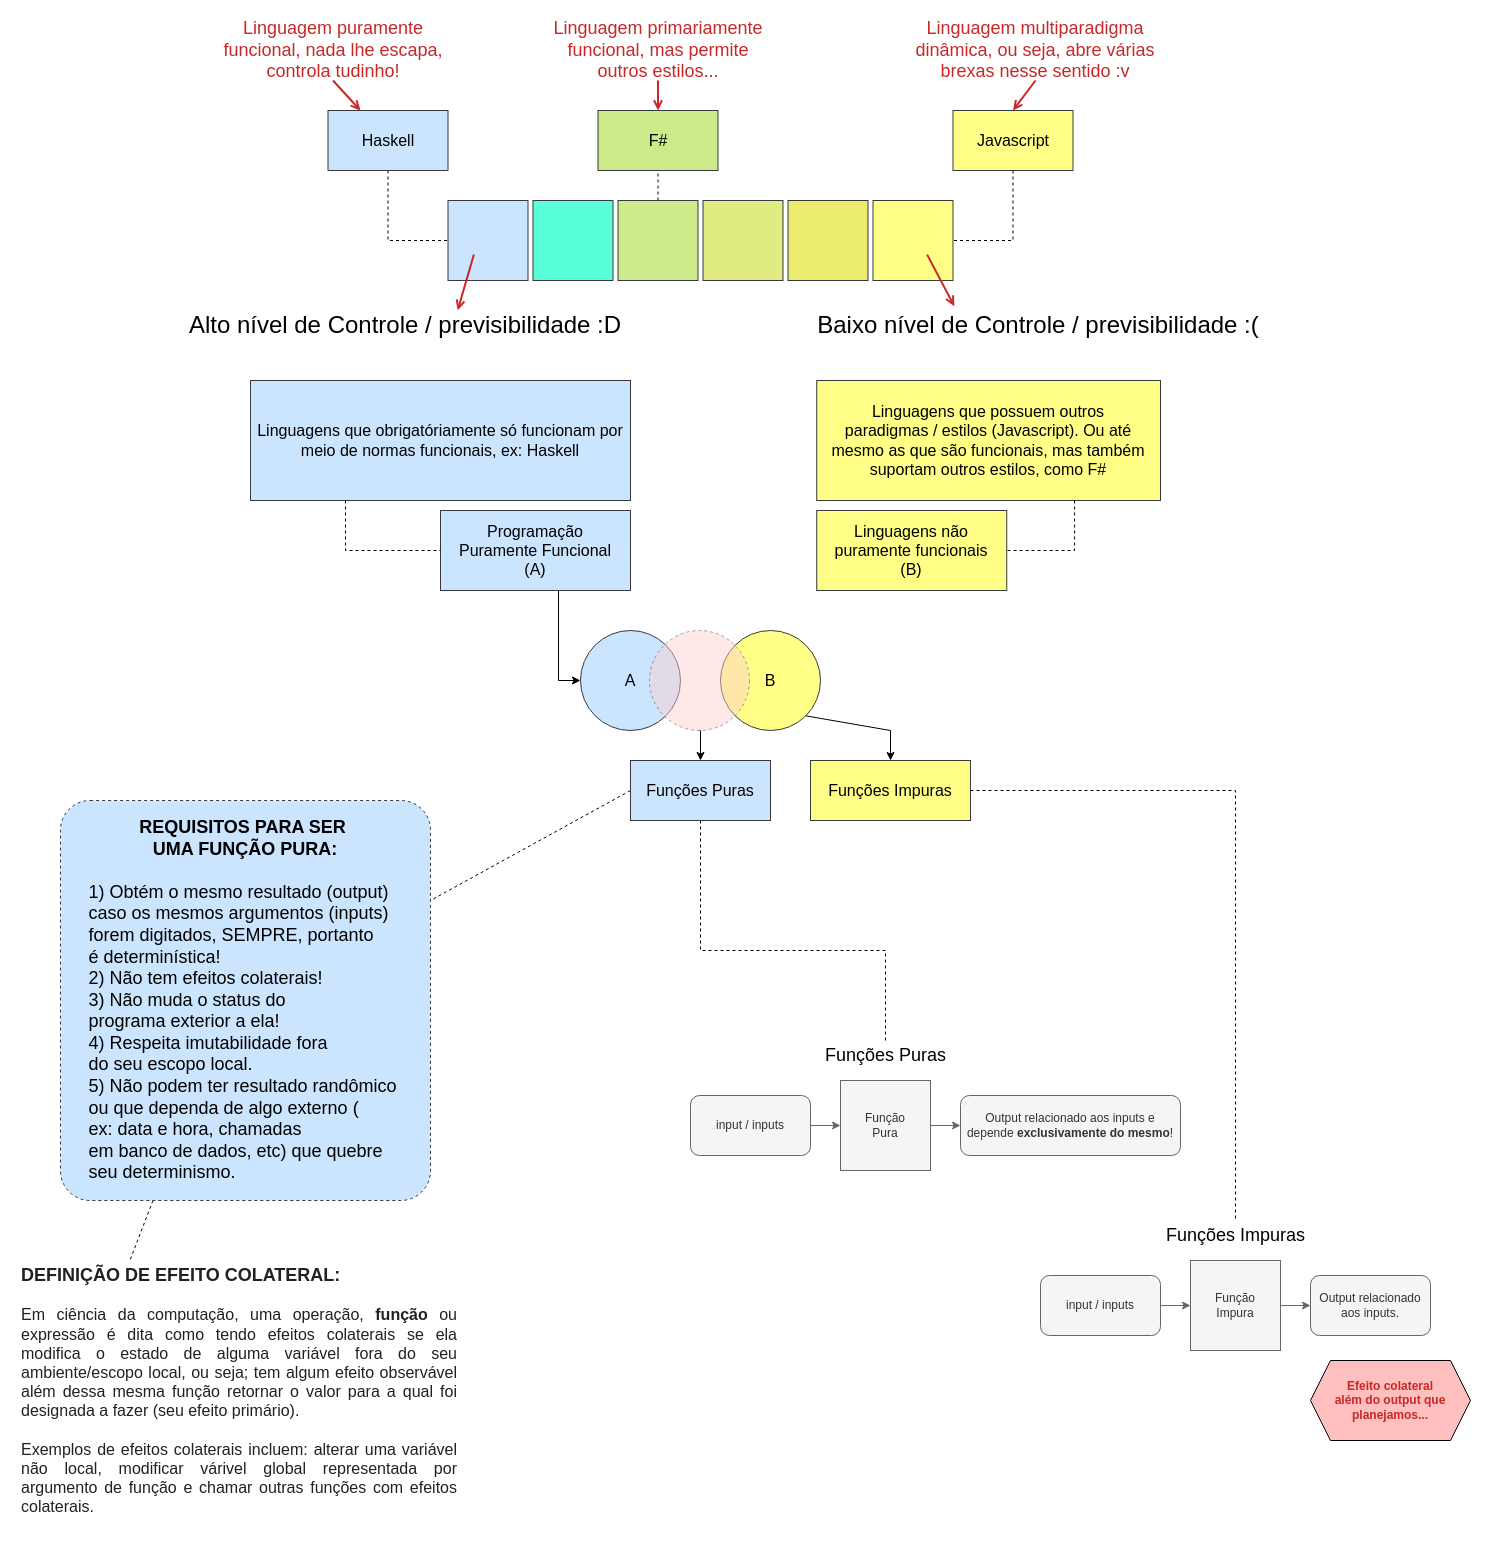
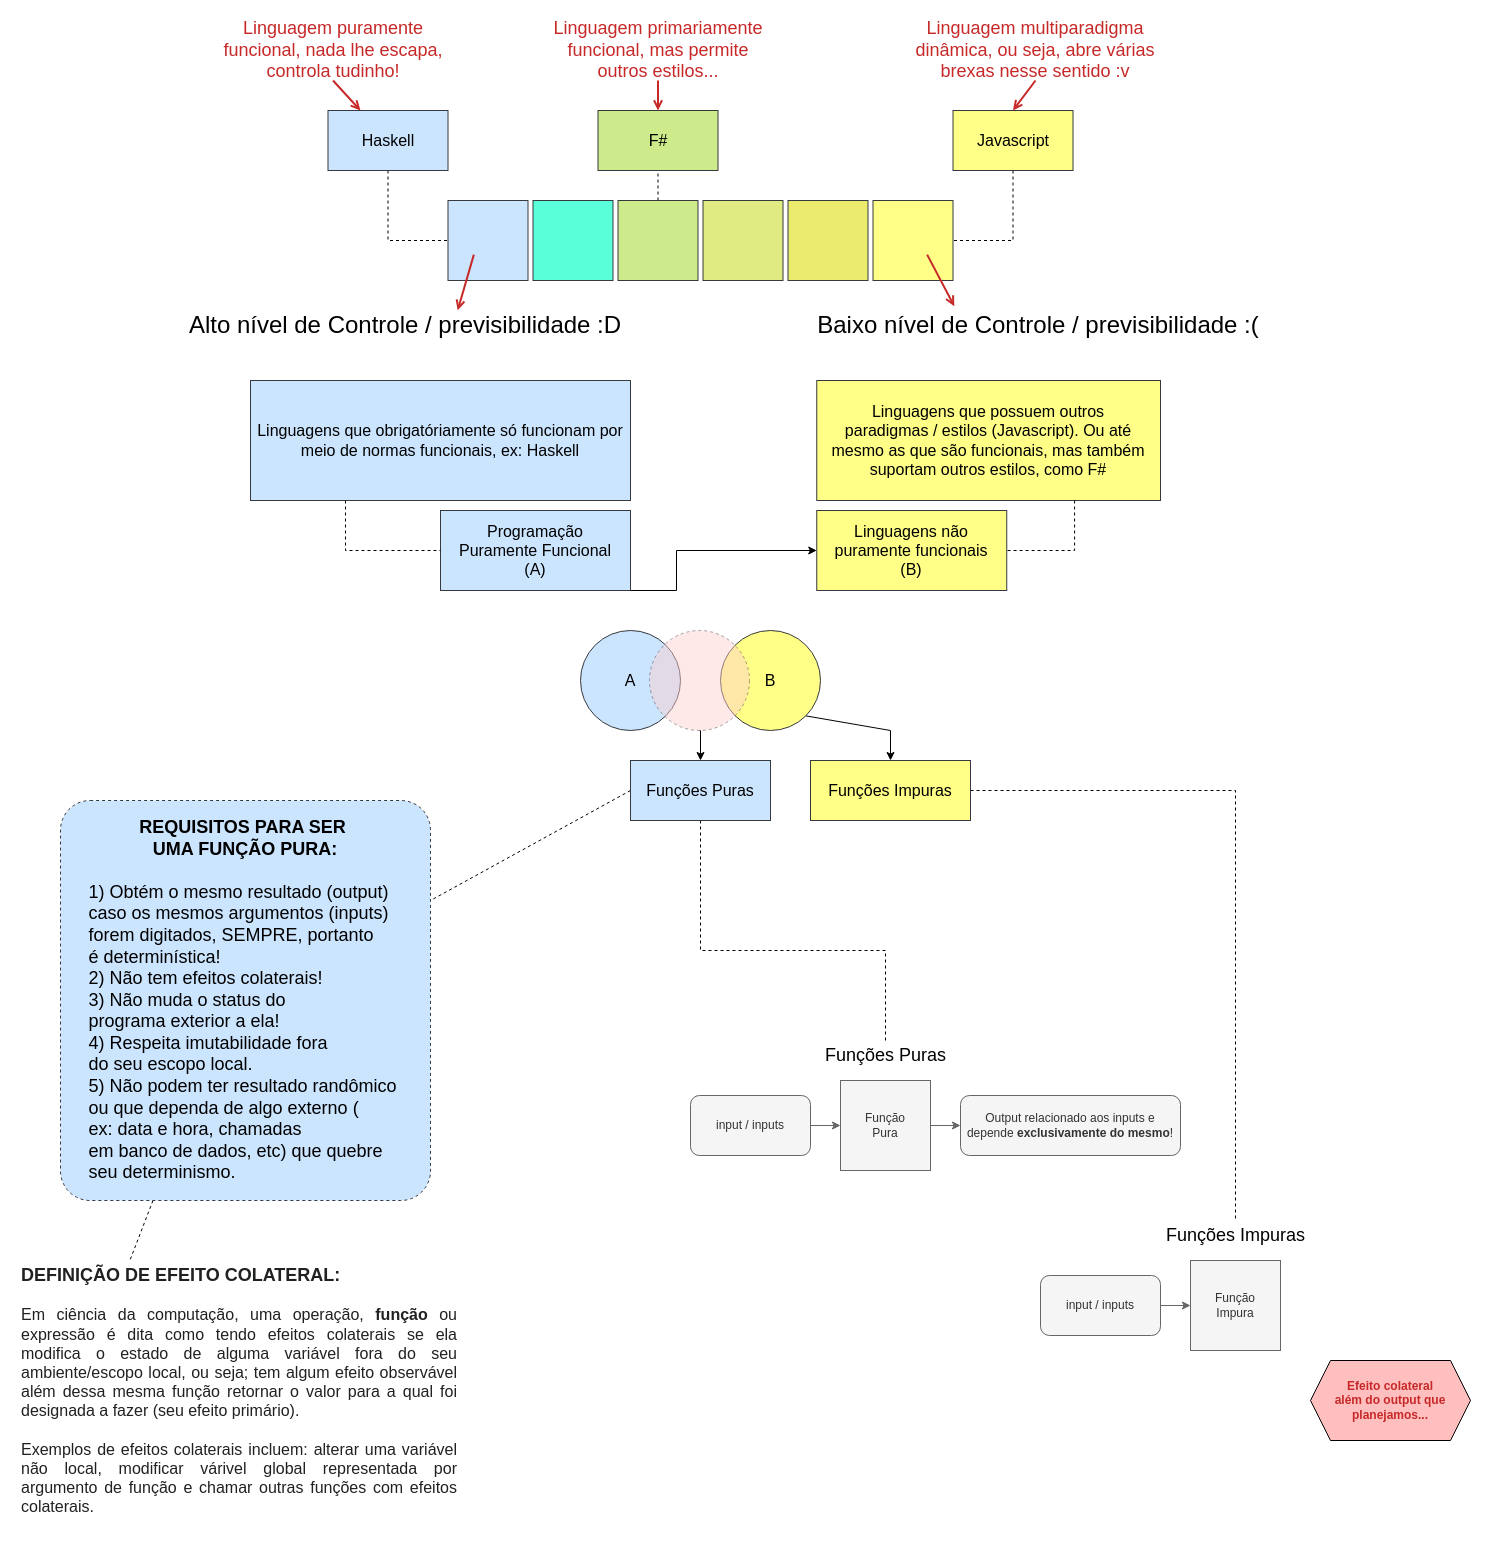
(559, 642) -> (700, 551)
(1292, 1306) -> none
(1371, 1306) -> none
